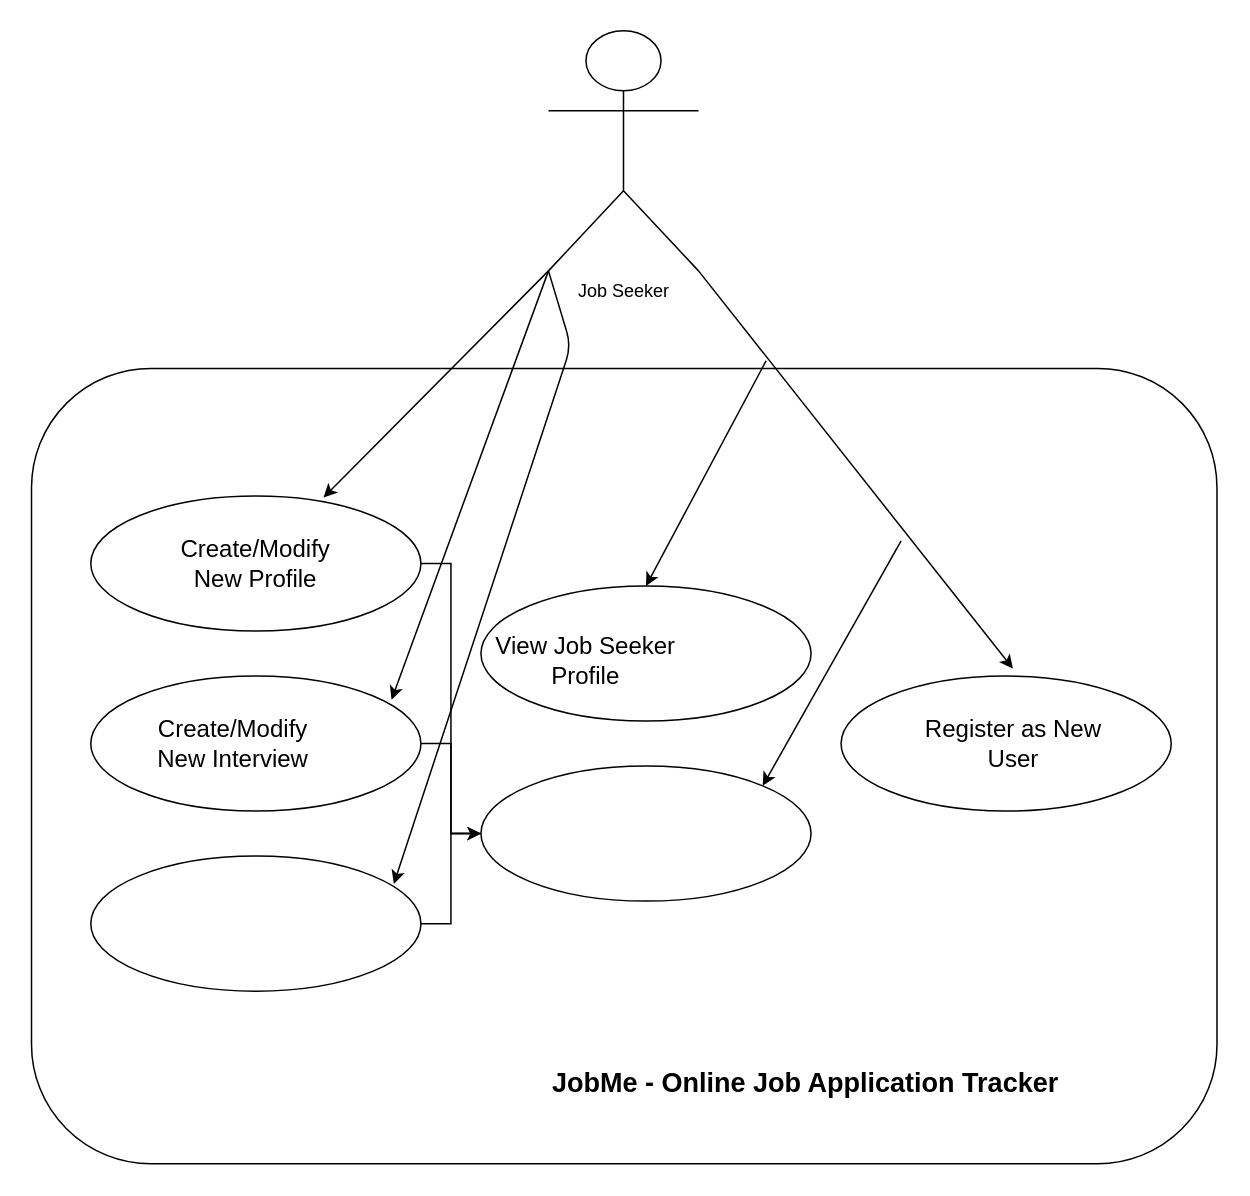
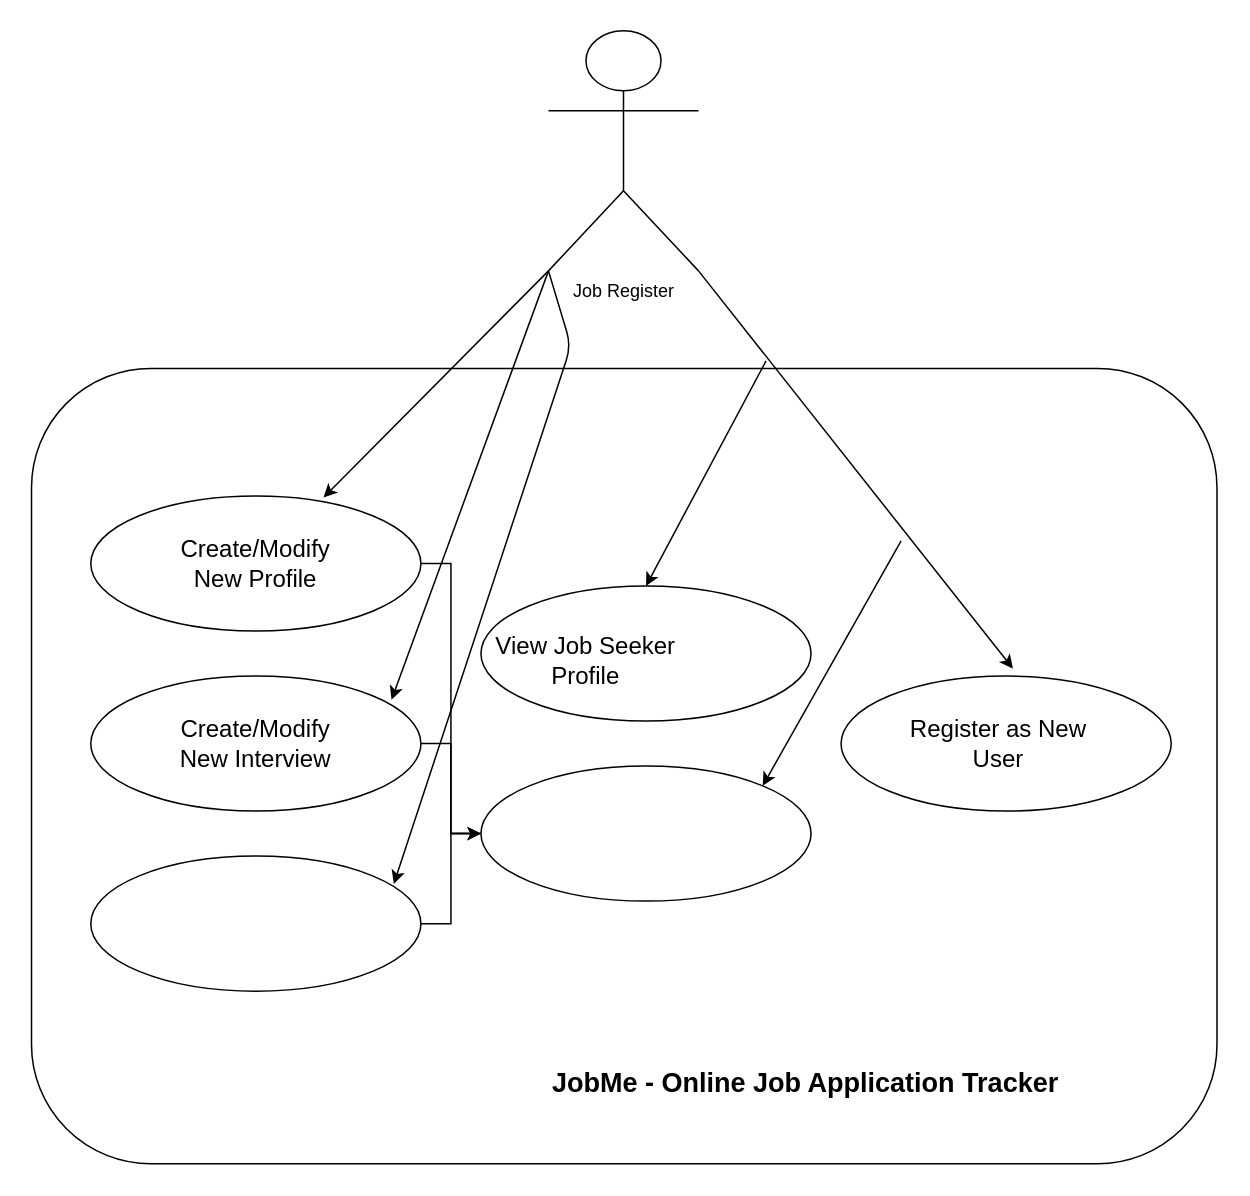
(624, 292) -> (624, 292)
(233, 743) -> (256, 743)
(1013, 743) -> (998, 743)
